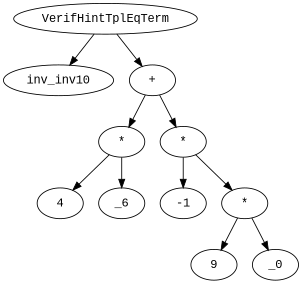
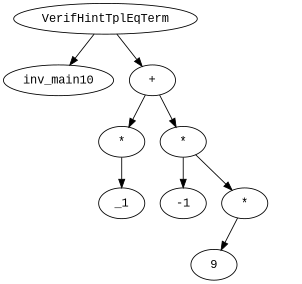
(59, 80) -> (59, 80)
(60, 203) -> none
(122, 203) -> (122, 203)
(275, 265) -> none
